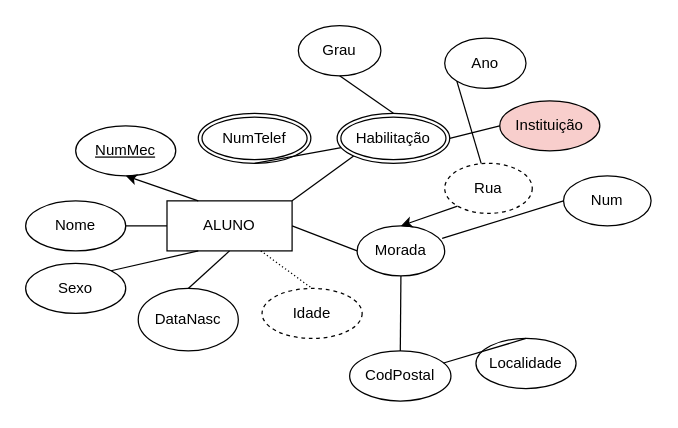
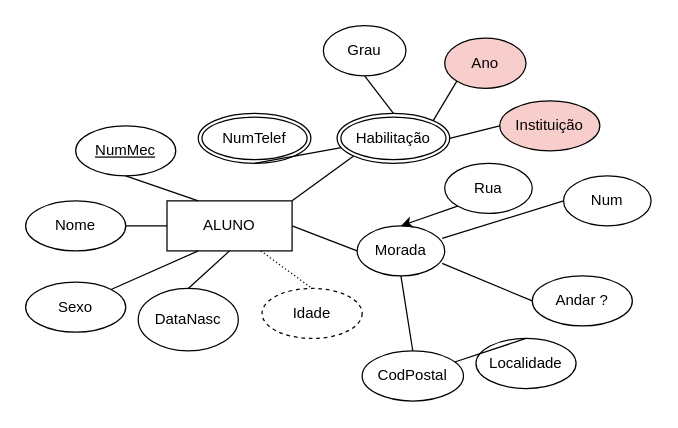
(339, 51) -> (364, 51)
(485, 63) -> (485, 63)
(469, 122) -> (445, 101)
(135, 179) -> (131, 178)
(488, 188) -> (488, 188)
none -> (487, 282)
(76, 288) -> (76, 307)
none -> (582, 301)
(400, 376) -> (413, 376)
